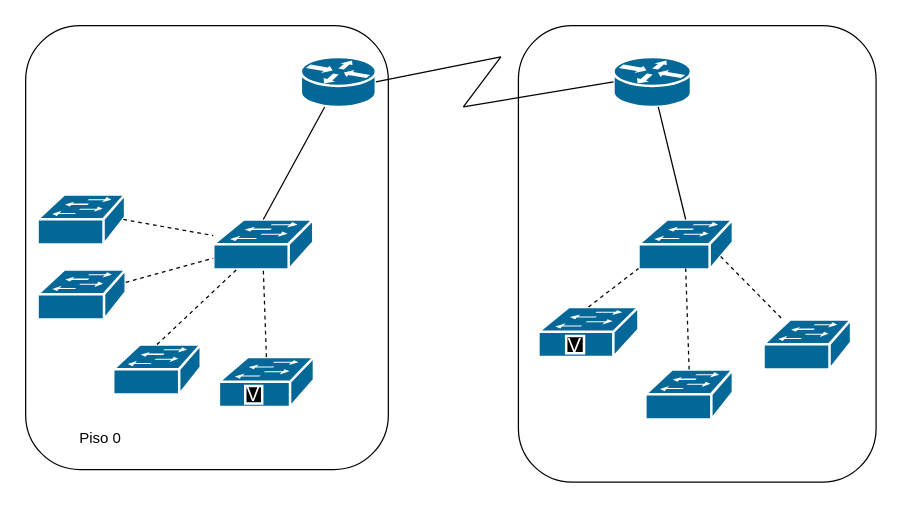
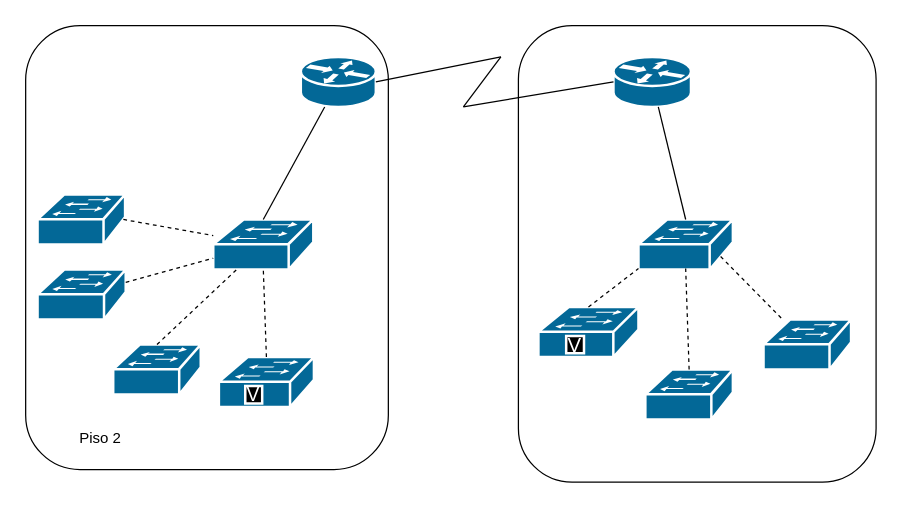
(101, 438) -> (101, 438)
